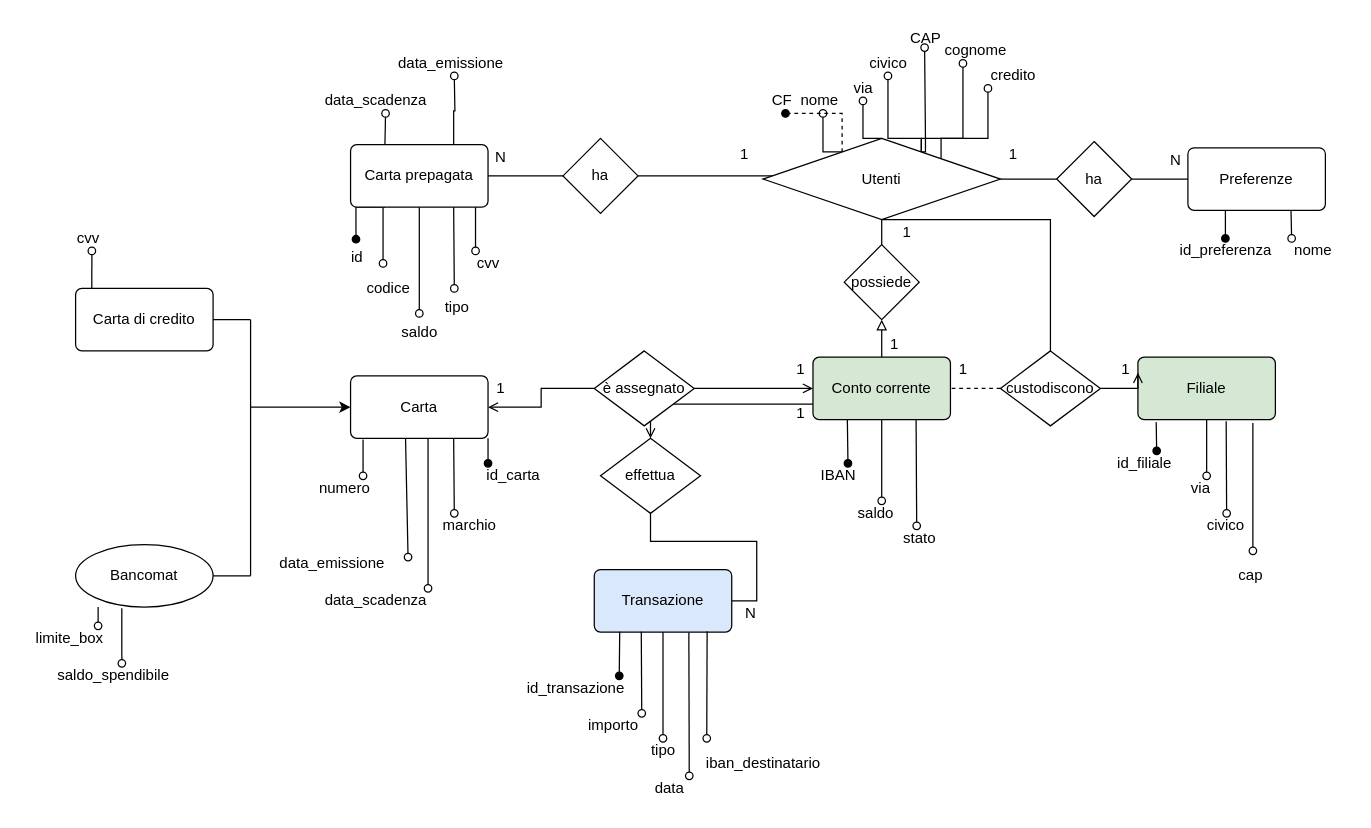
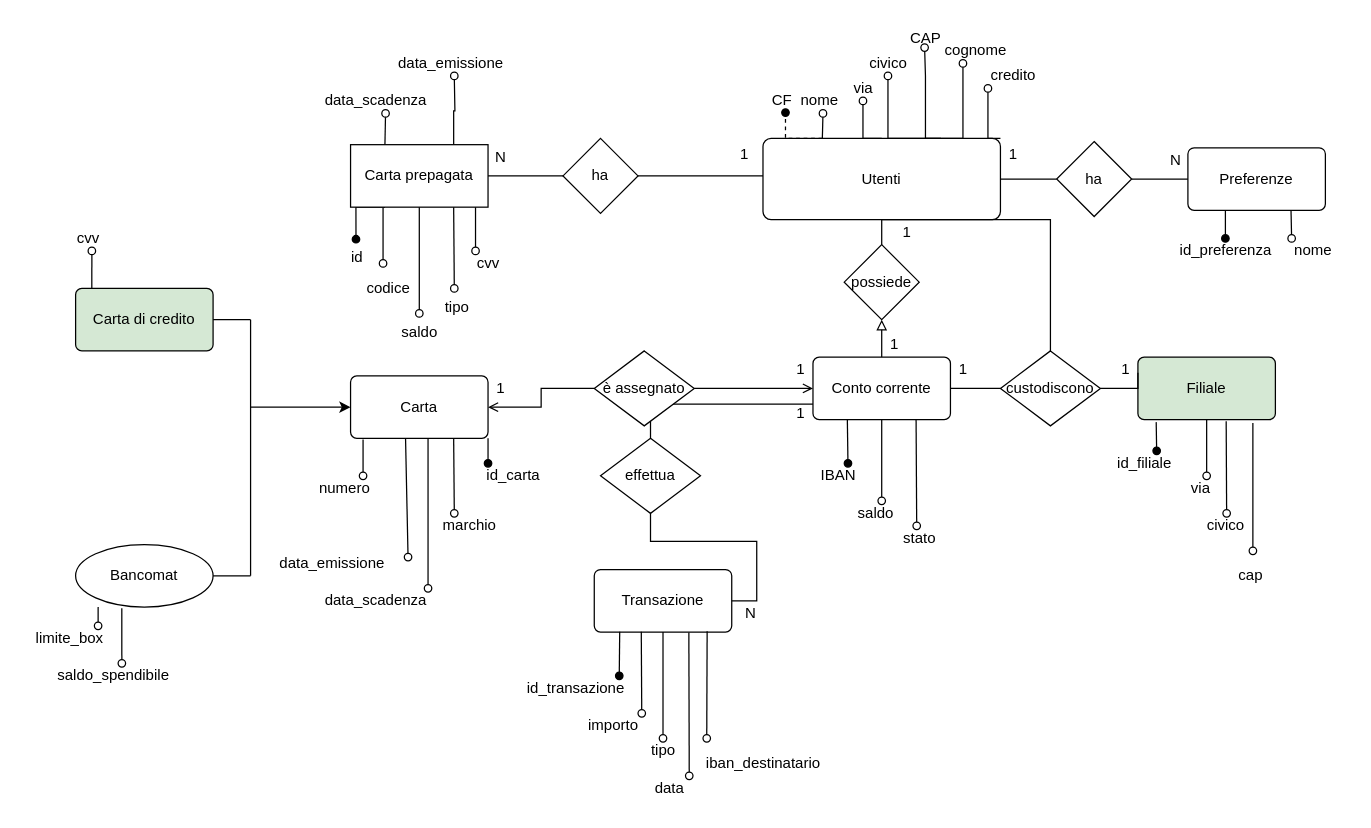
(419, 176) -> (419, 176)
(882, 179) -> (882, 179)
(144, 319) -> (144, 319)
(1138, 379) -> (1138, 378)
(882, 388) -> (882, 388)
(975, 388) -> (975, 388)
(651, 431) -> (651, 432)
(663, 601) -> (663, 601)
